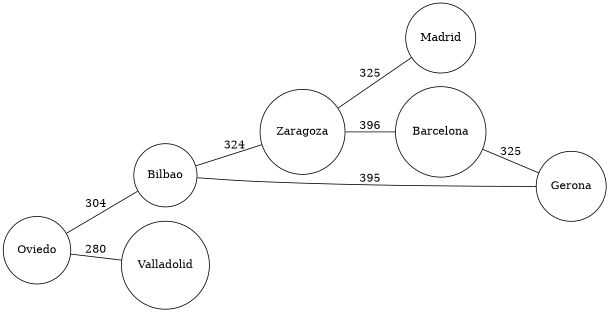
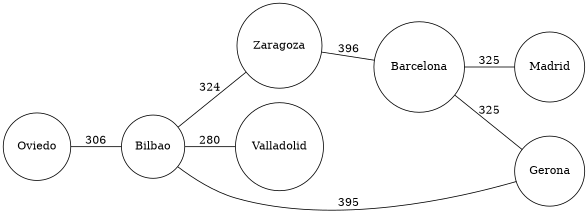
(375, 83) -> (489, 67)
(96, 204) -> (96, 141)
(96, 257) -> (210, 147)
